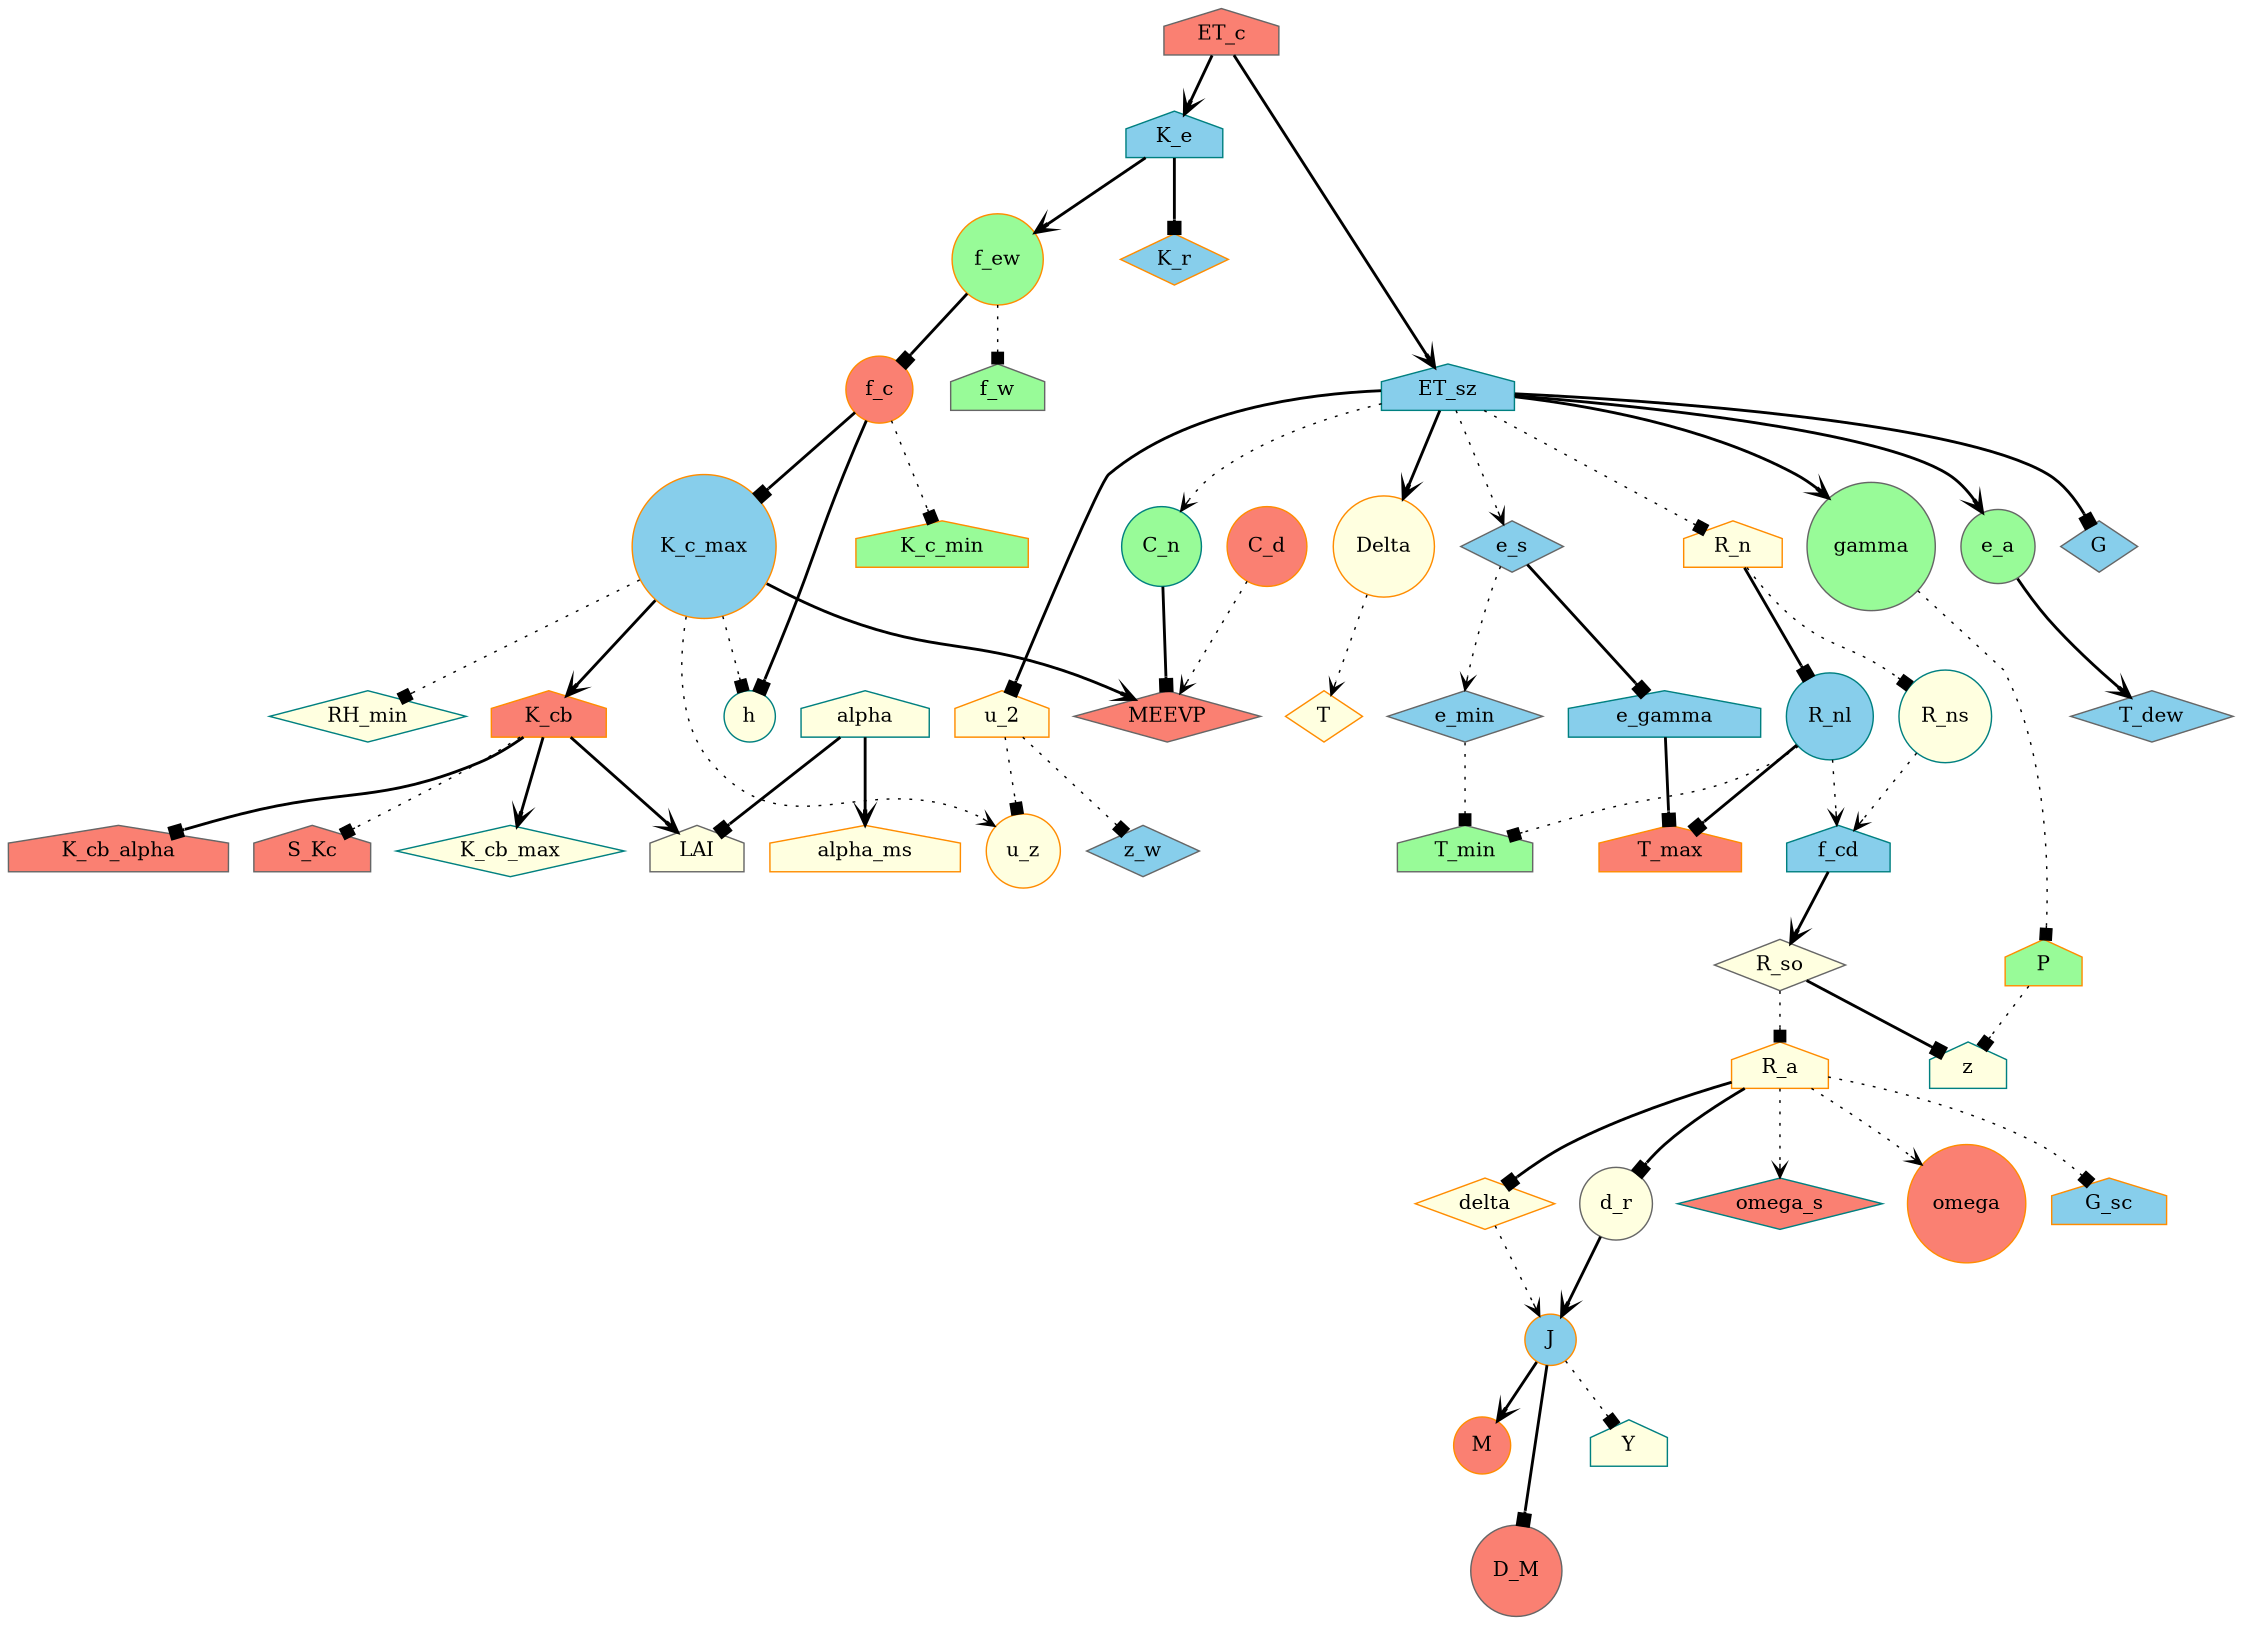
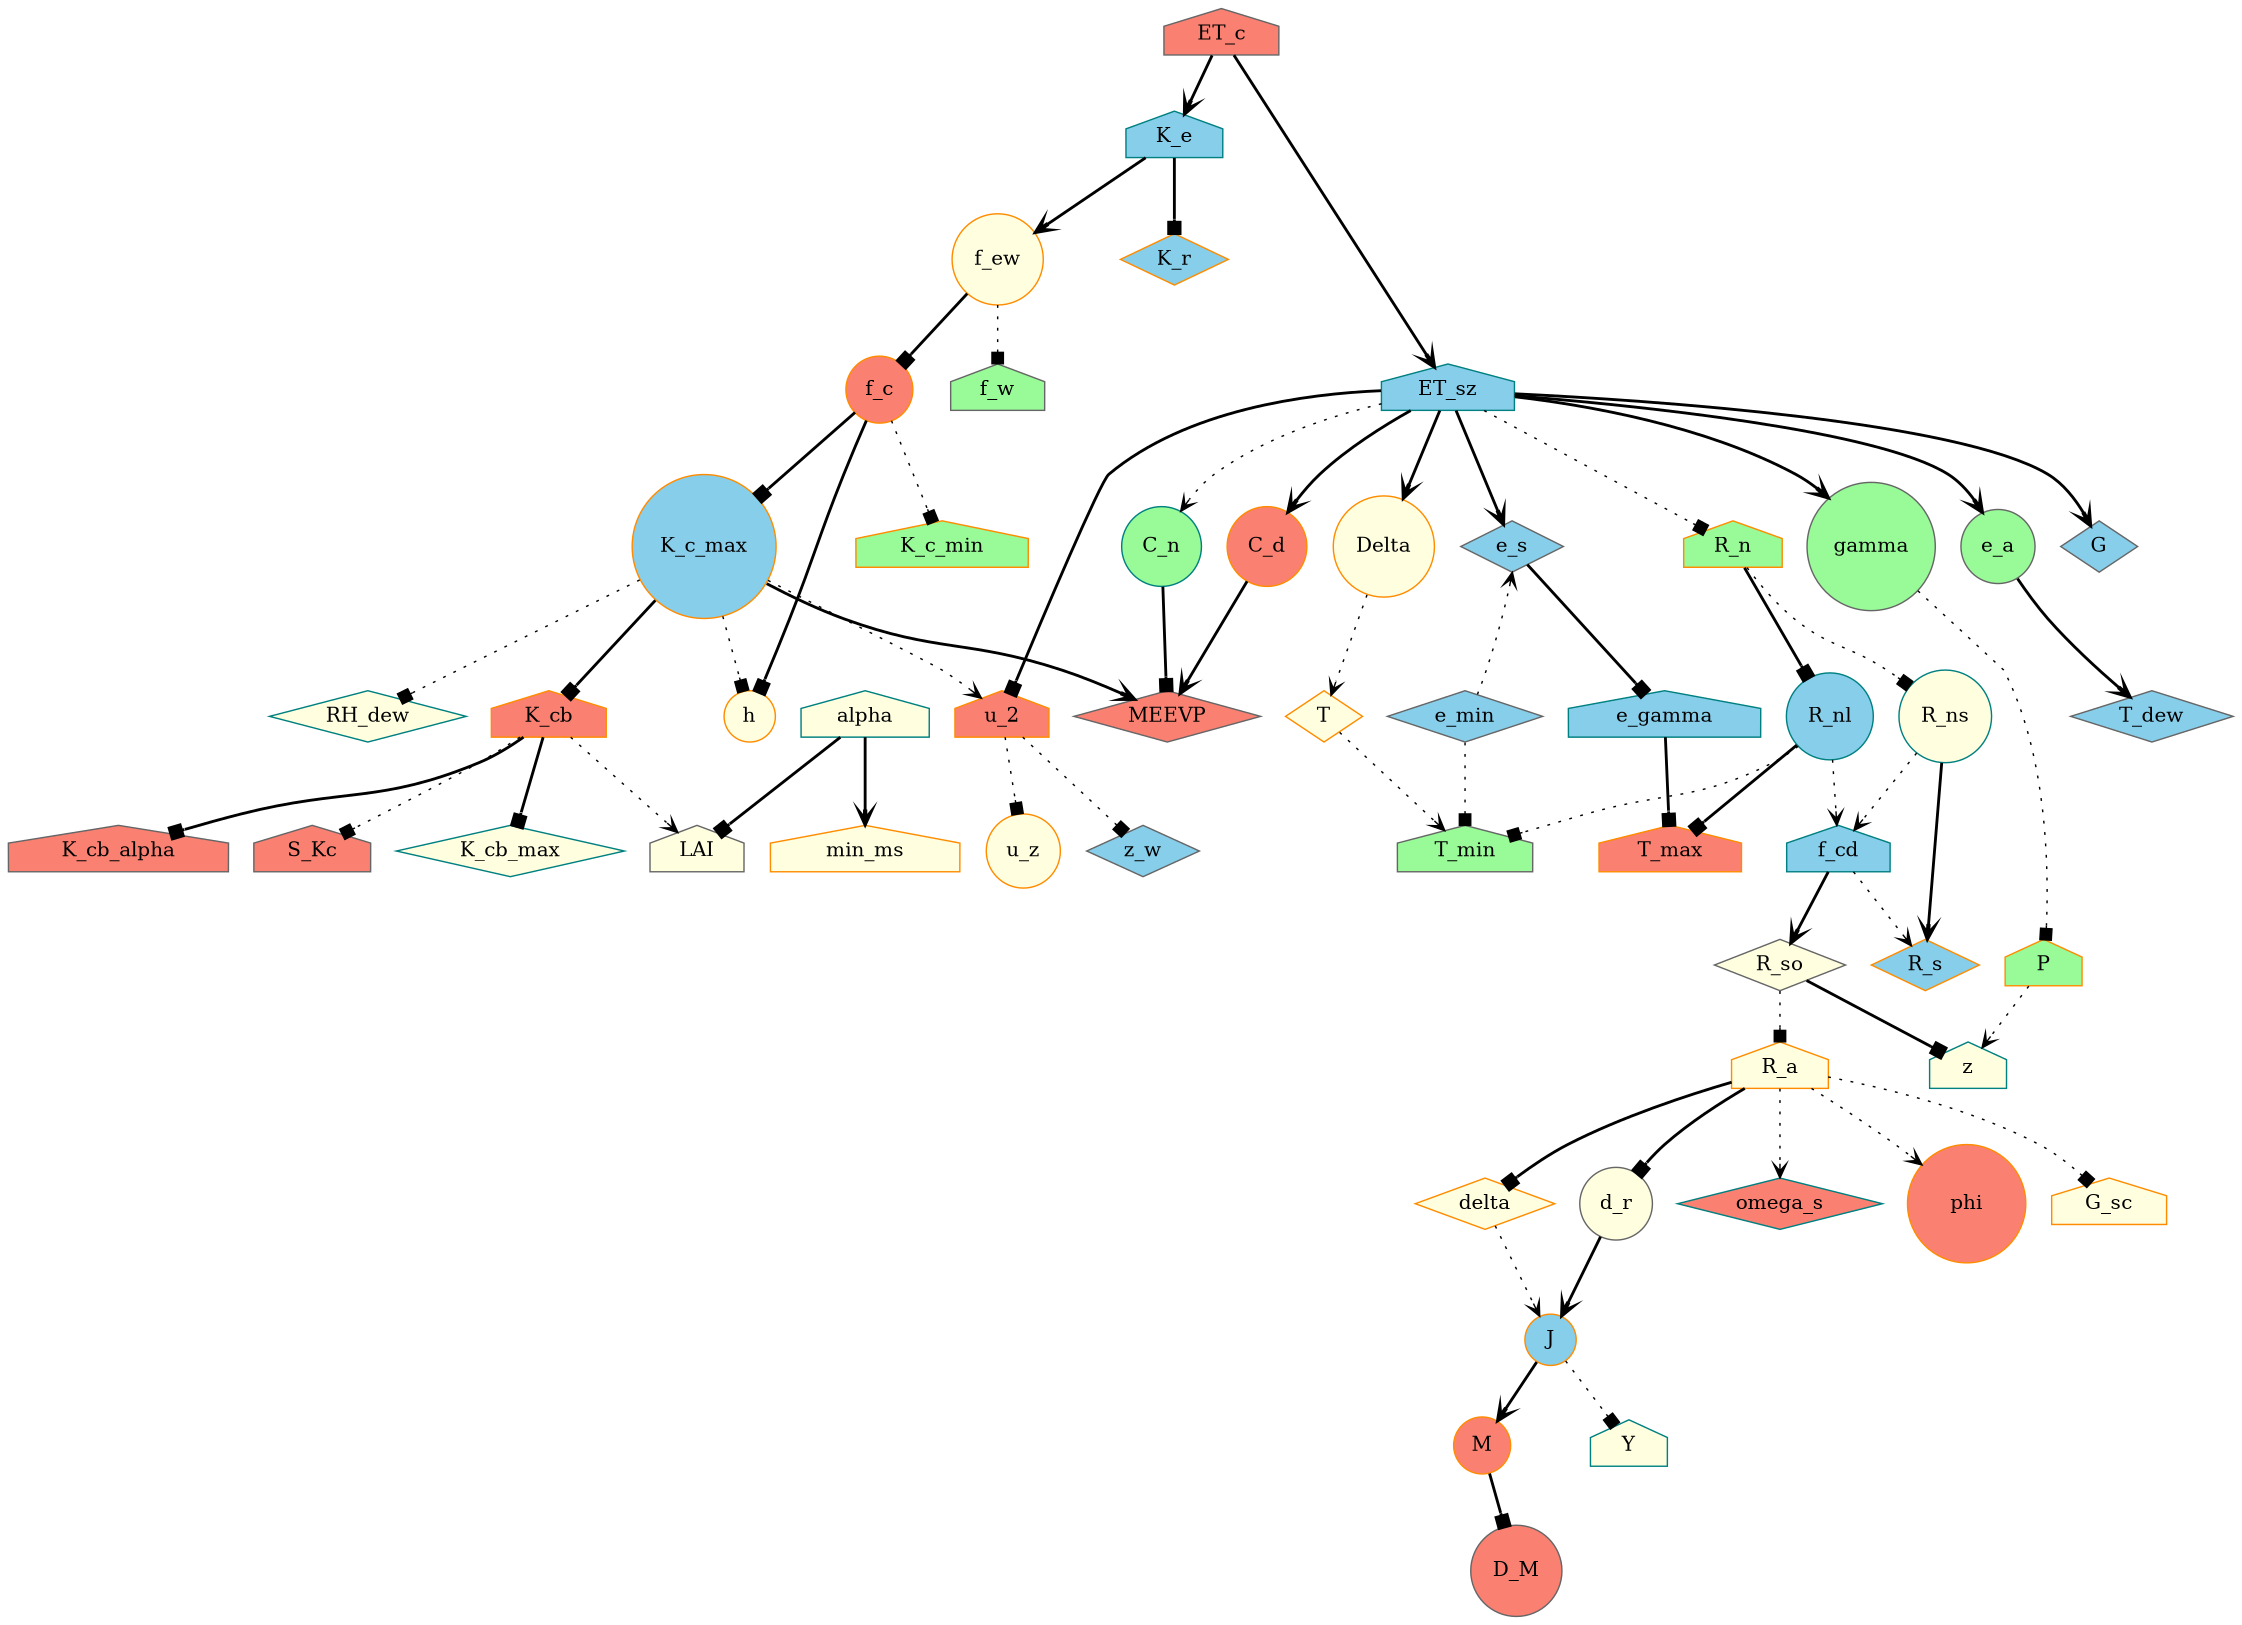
(998, 259) -> (998, 259)
(1812, 418) -> (1812, 418)
none -> (1349, 450)
(1477, 461) -> (1477, 461)
(1733, 547) -> (1733, 547)
(1482, 621) -> (1495, 641)
(1217, 631) -> (1217, 631)
(616, 643) -> (616, 643)
(368, 716) -> (368, 716)
(750, 716) -> (750, 716)
(1002, 716) -> (1002, 716)
(532, 775) -> (532, 775)
none -> (1387, 777)
(619, 780) -> (619, 780)
(777, 803) -> (891, 643)
(865, 851) -> (865, 851)
none -> (1925, 965)
(2010, 1011) -> (2010, 1011)
(1967, 1204) -> (1967, 1204)
(2109, 1204) -> (2109, 1204)
(1536, 1438) -> (1495, 1493)
